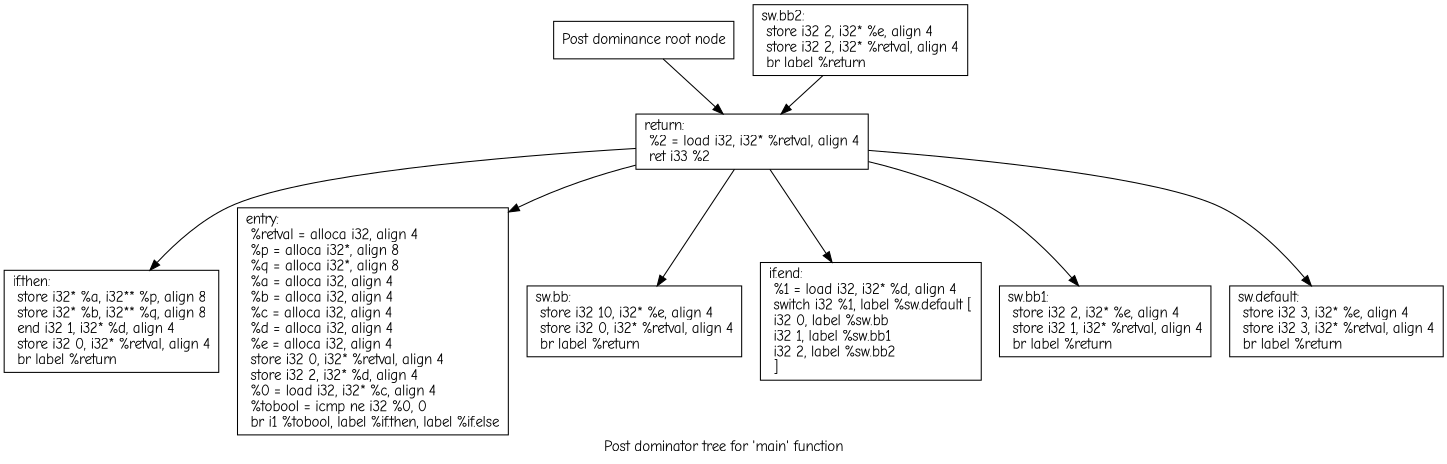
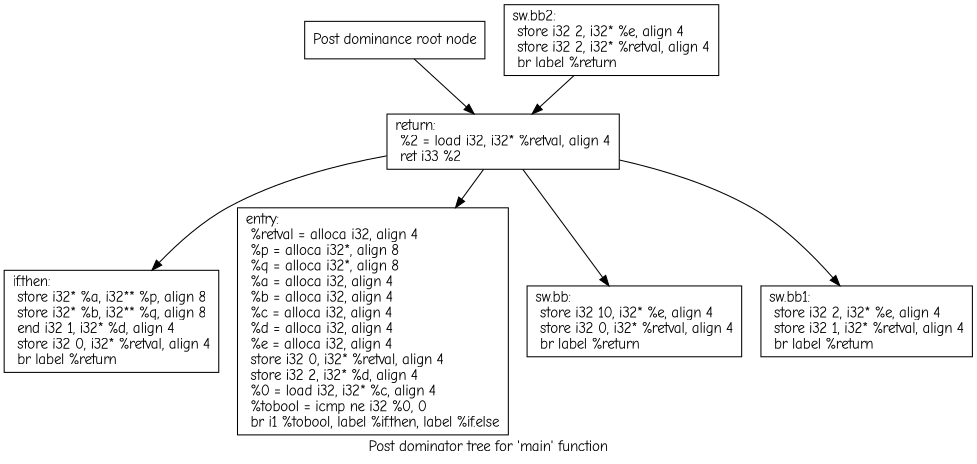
(871, 321) -> none
(1336, 321) -> none
